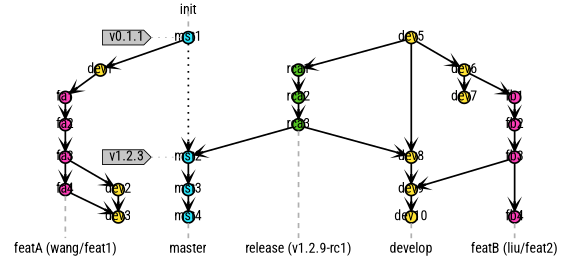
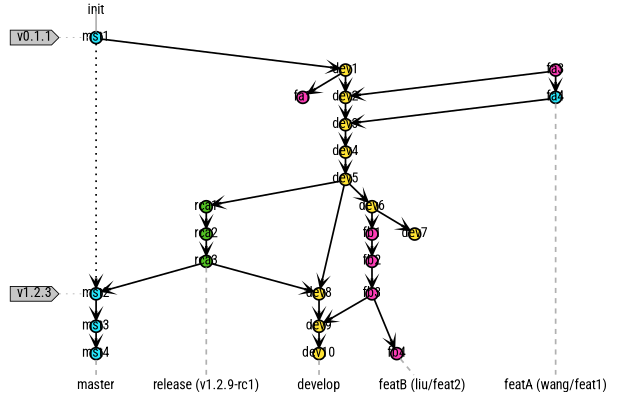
(188, 21) -> (96, 21)
none -> (346, 79)
(65, 125) -> none
none -> (346, 152)
(65, 190) -> (556, 97)
